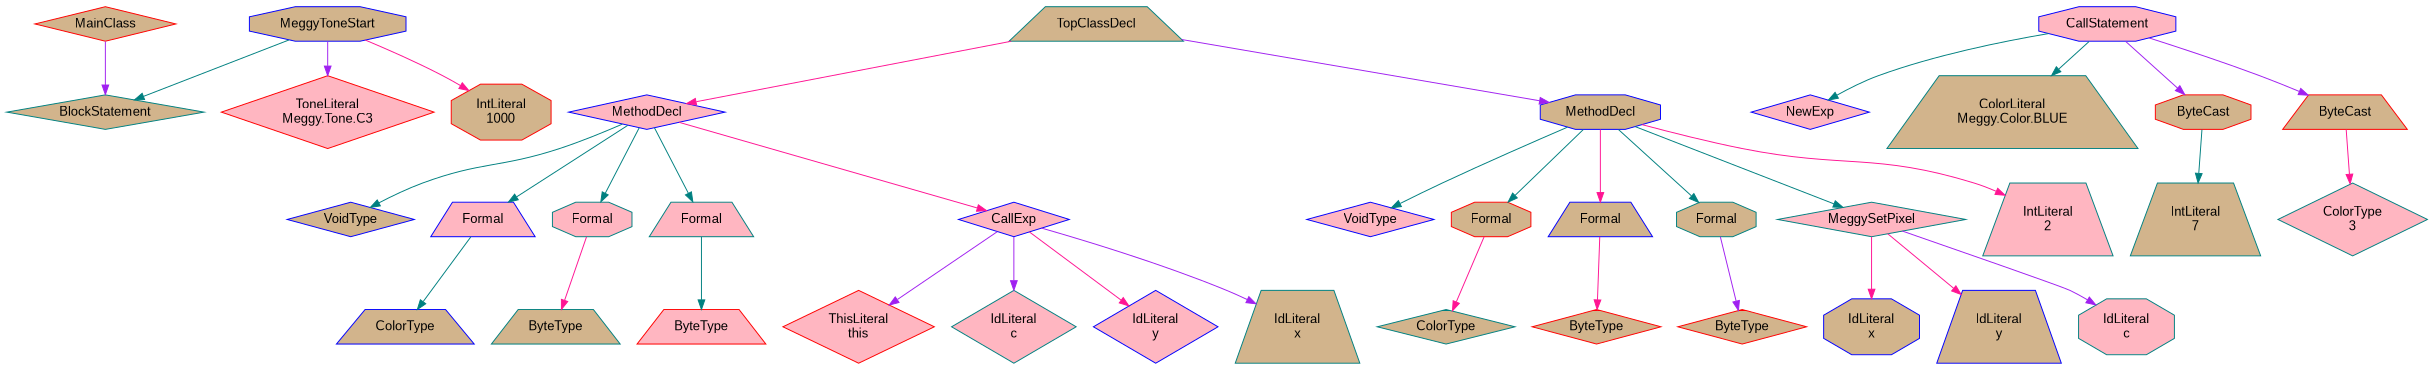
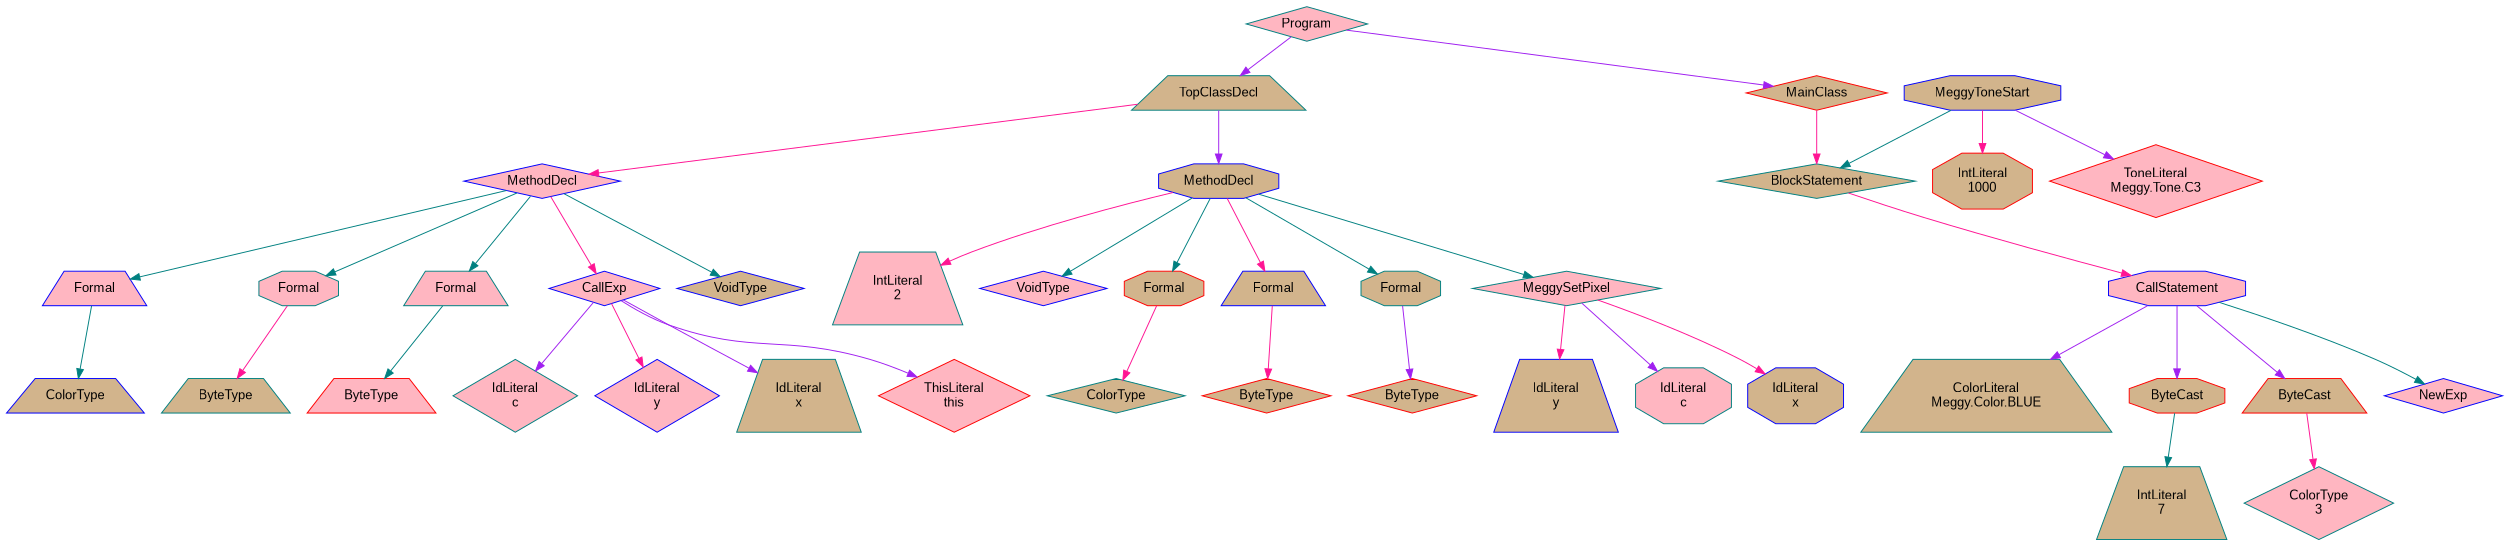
none -> (1307, 24)
(2074, 55) -> (2103, 330)
(105, 63) -> (1817, 132)
none -> (1985, 235)
